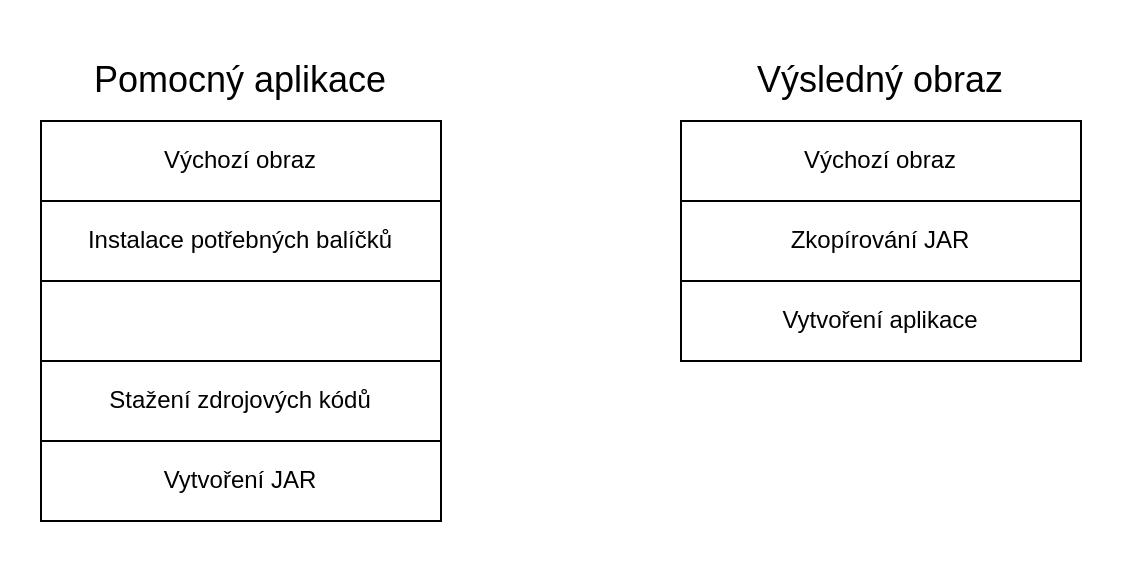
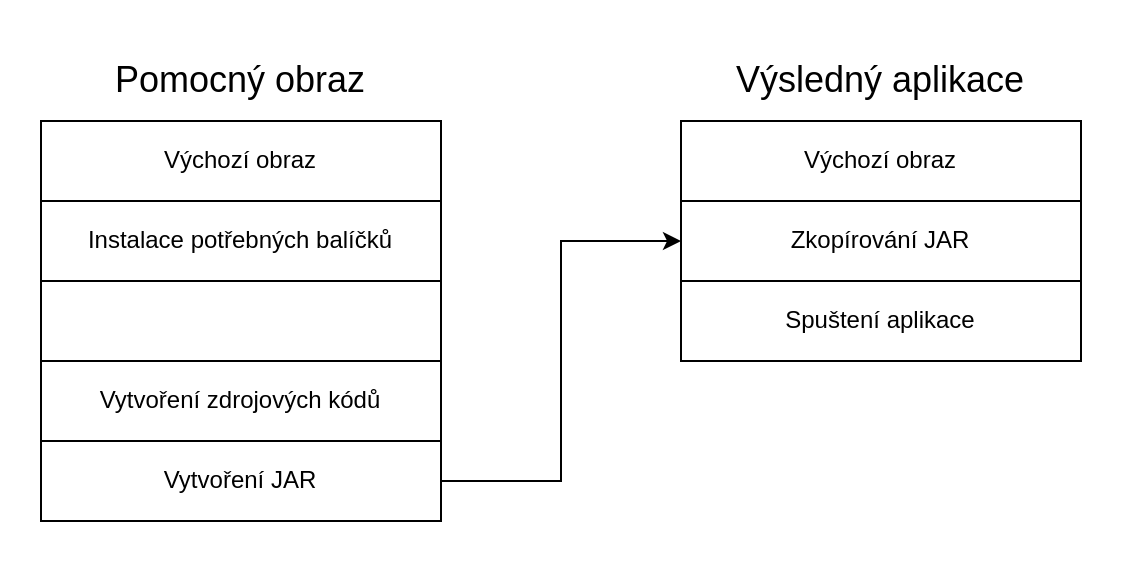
(241, 81) -> (241, 81)
(881, 81) -> (881, 81)
(881, 321) -> (881, 321)
none -> (561, 368)
(241, 401) -> (241, 401)
